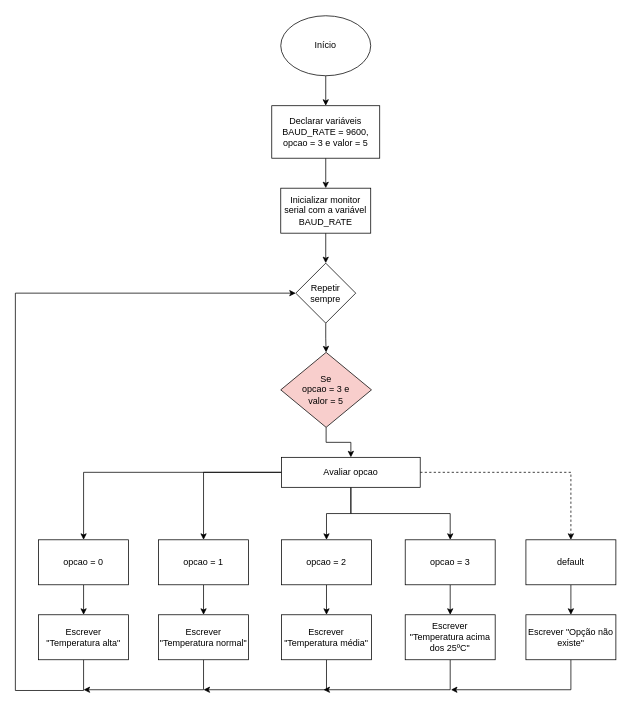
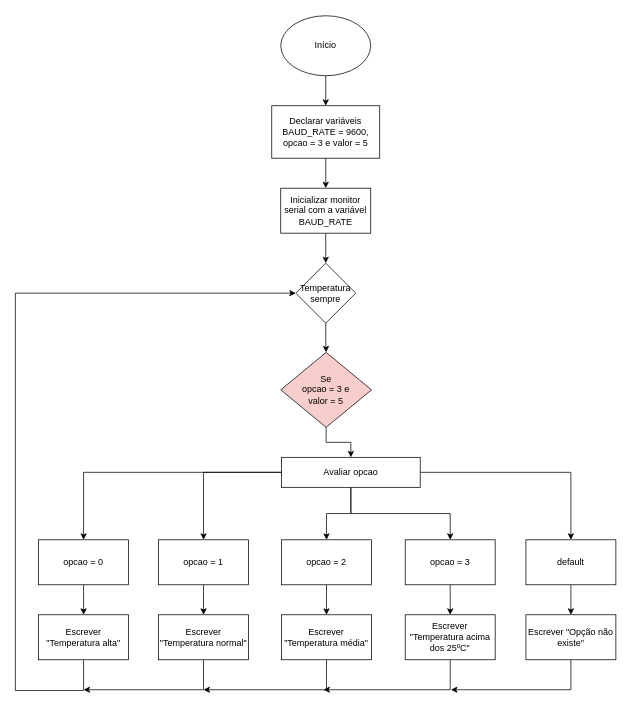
(326, 293) -> (326, 293)
(526, 472) -> (526, 472)
